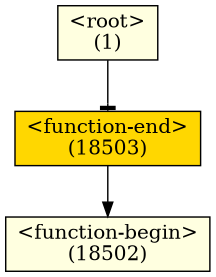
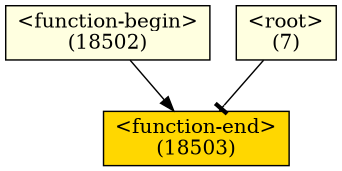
(108, 33) -> (286, 33)
(108, 184) -> (147, 80)
